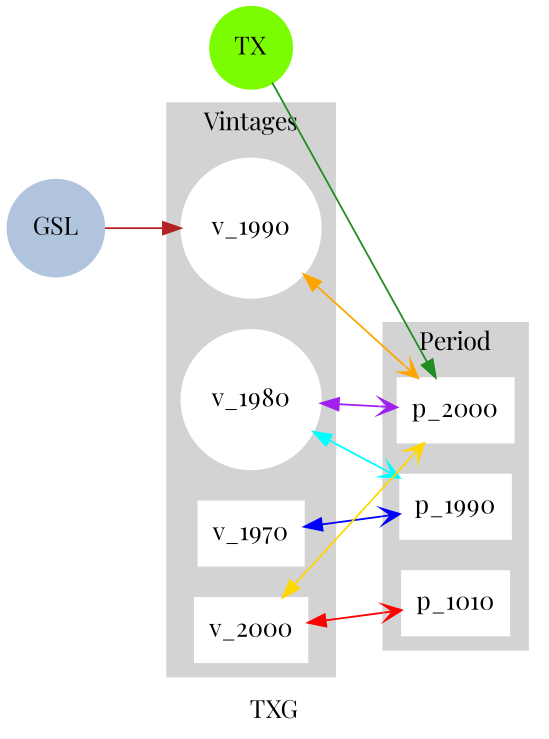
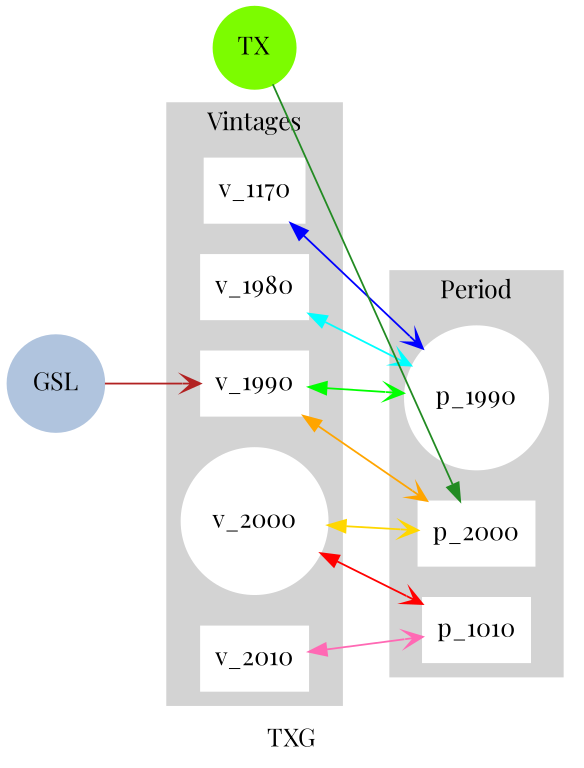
(134, 228) -> (144, 384)
(251, 228) -> (255, 384)
none -> (356, 390)
(251, 400) -> (255, 287)
(359, 405) -> none
(456, 507) -> (476, 398)
(251, 534) -> (255, 191)
(251, 630) -> (255, 521)
none -> (255, 659)
